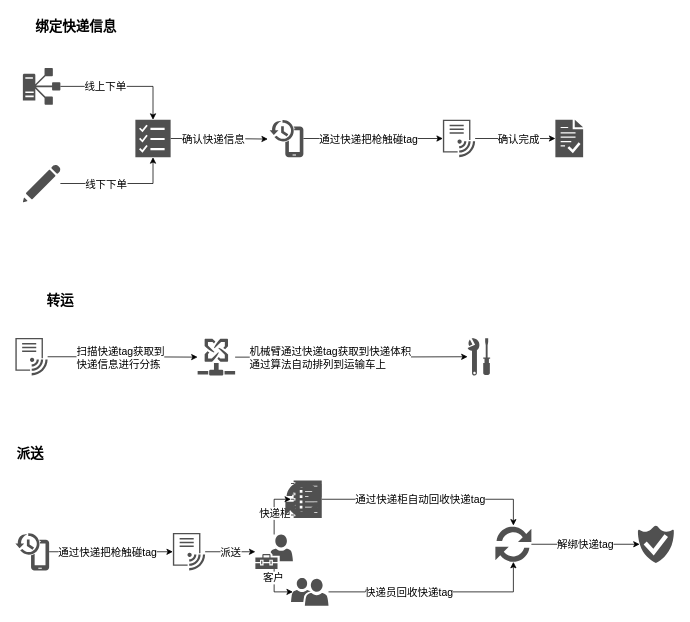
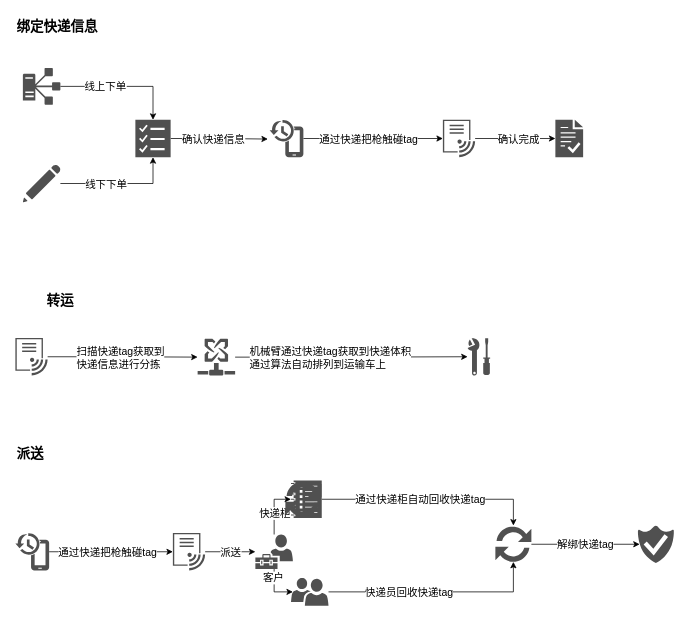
(75, 27) -> (57, 27)
